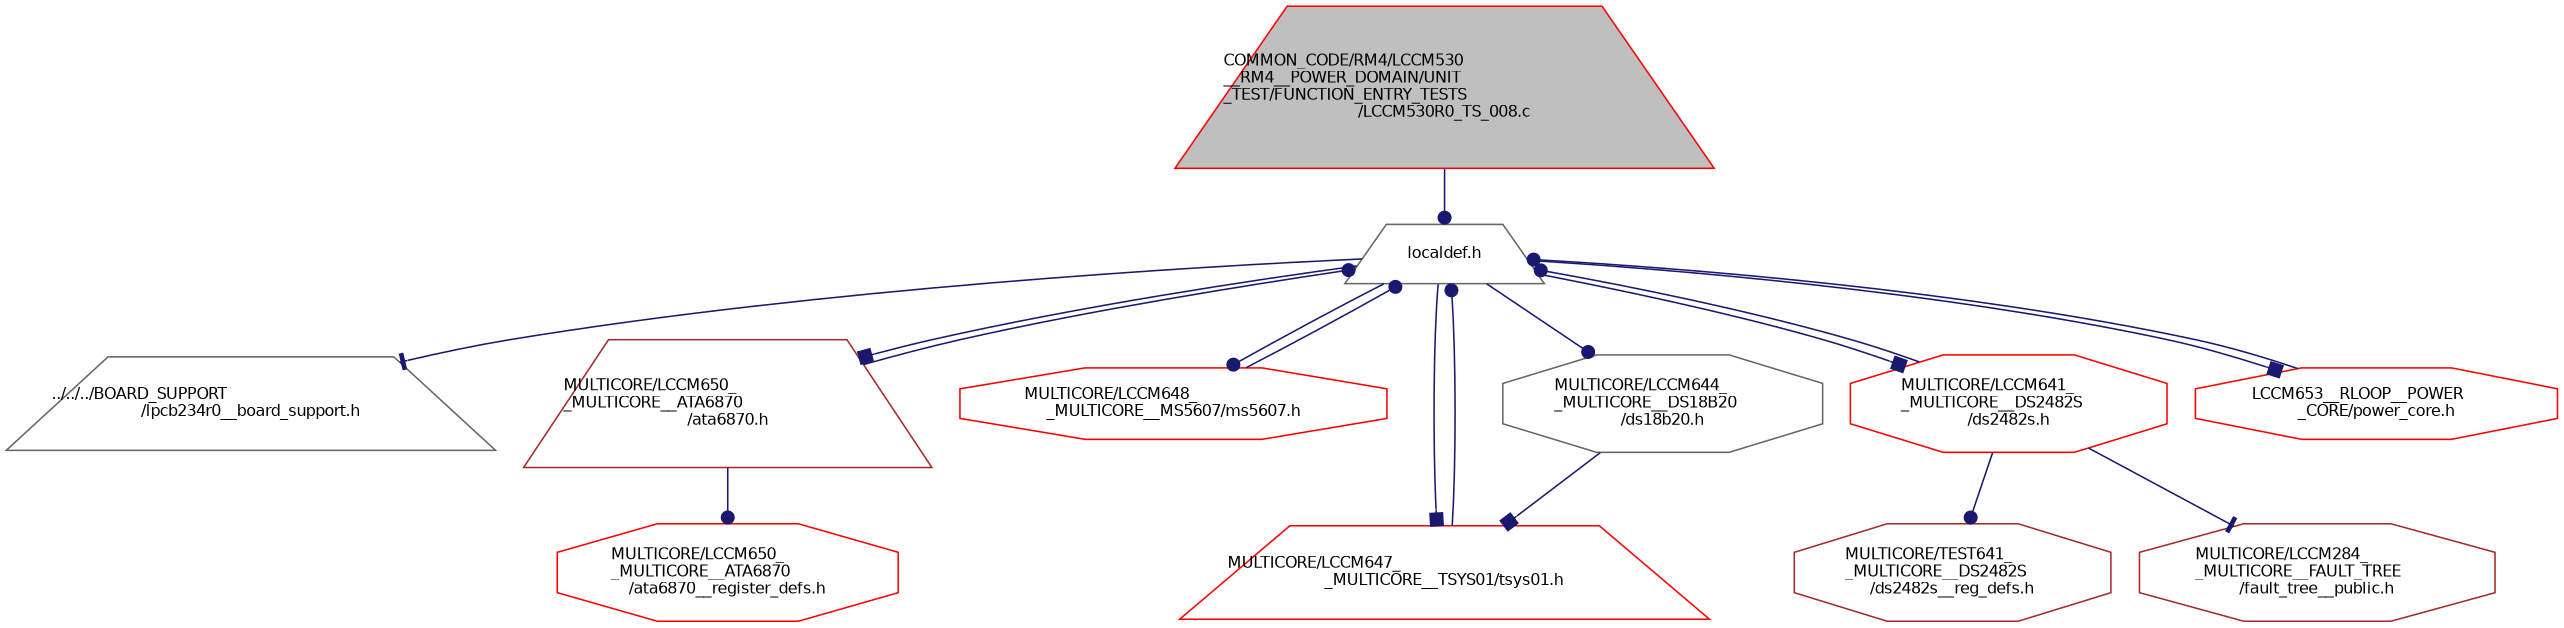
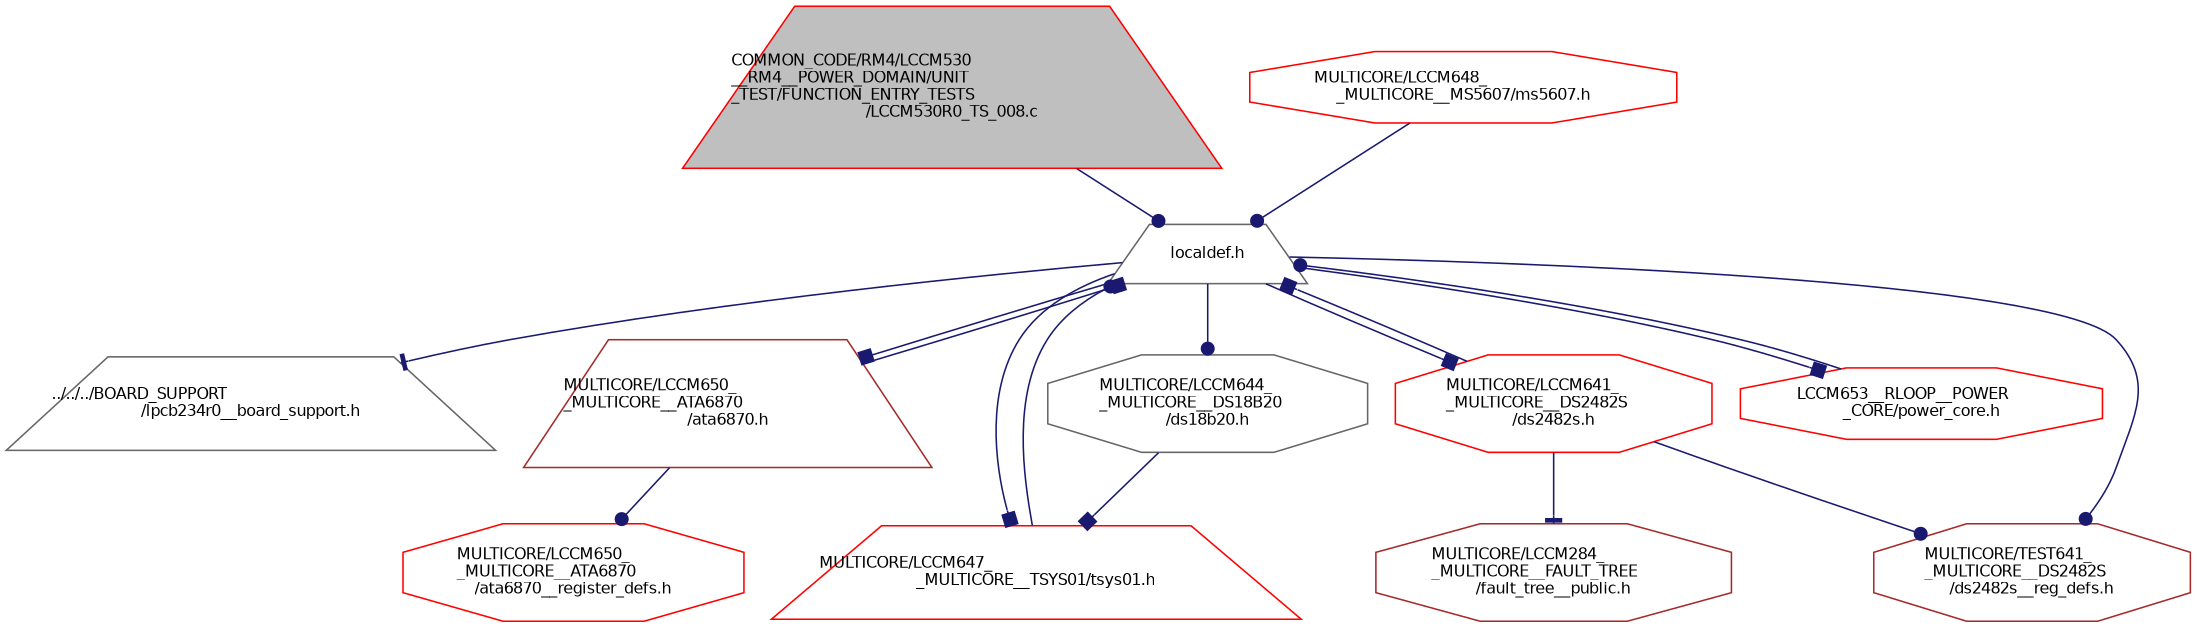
(1735, 310) -> (1382, 325)
(1102, 311) -> (986, 326)
(1311, 322) -> (1802, 281)
